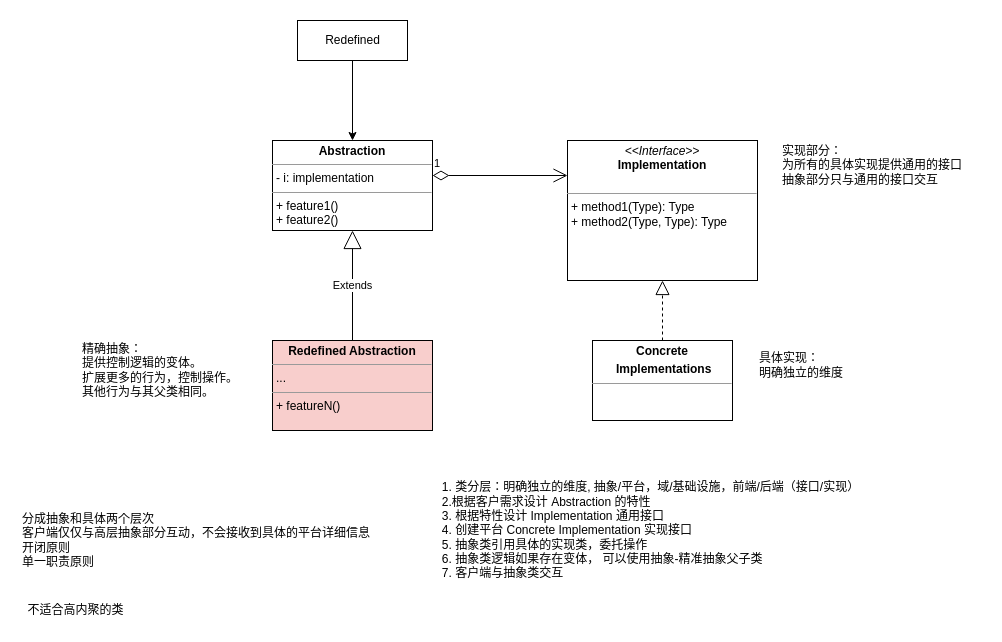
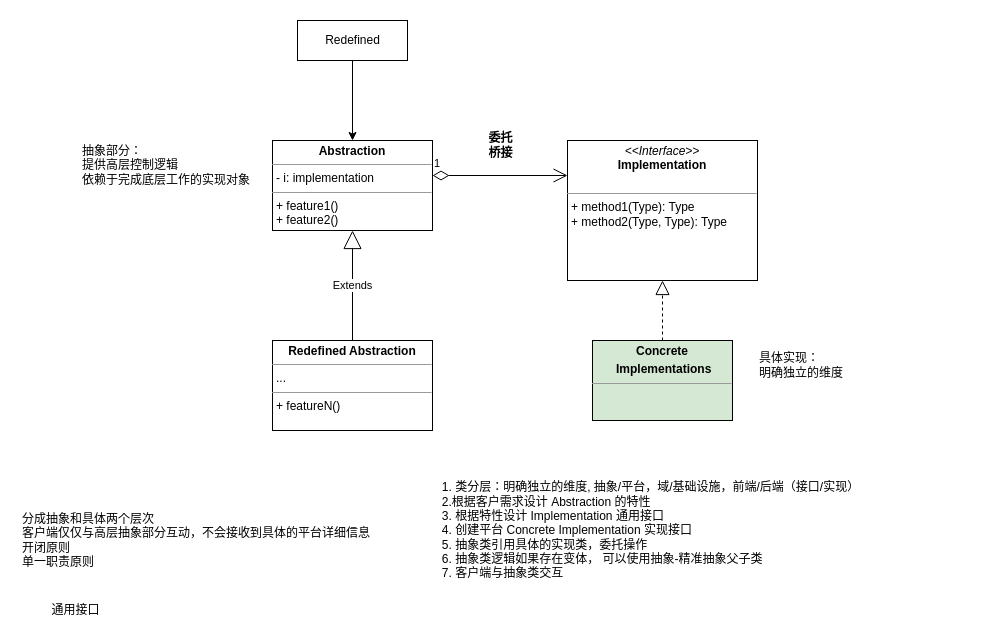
none -> (501, 146)
none -> (171, 166)
(881, 166) -> none
(166, 371) -> none
(663, 381) -> (663, 381)
(353, 386) -> (353, 386)
(76, 611) -> (76, 611)
